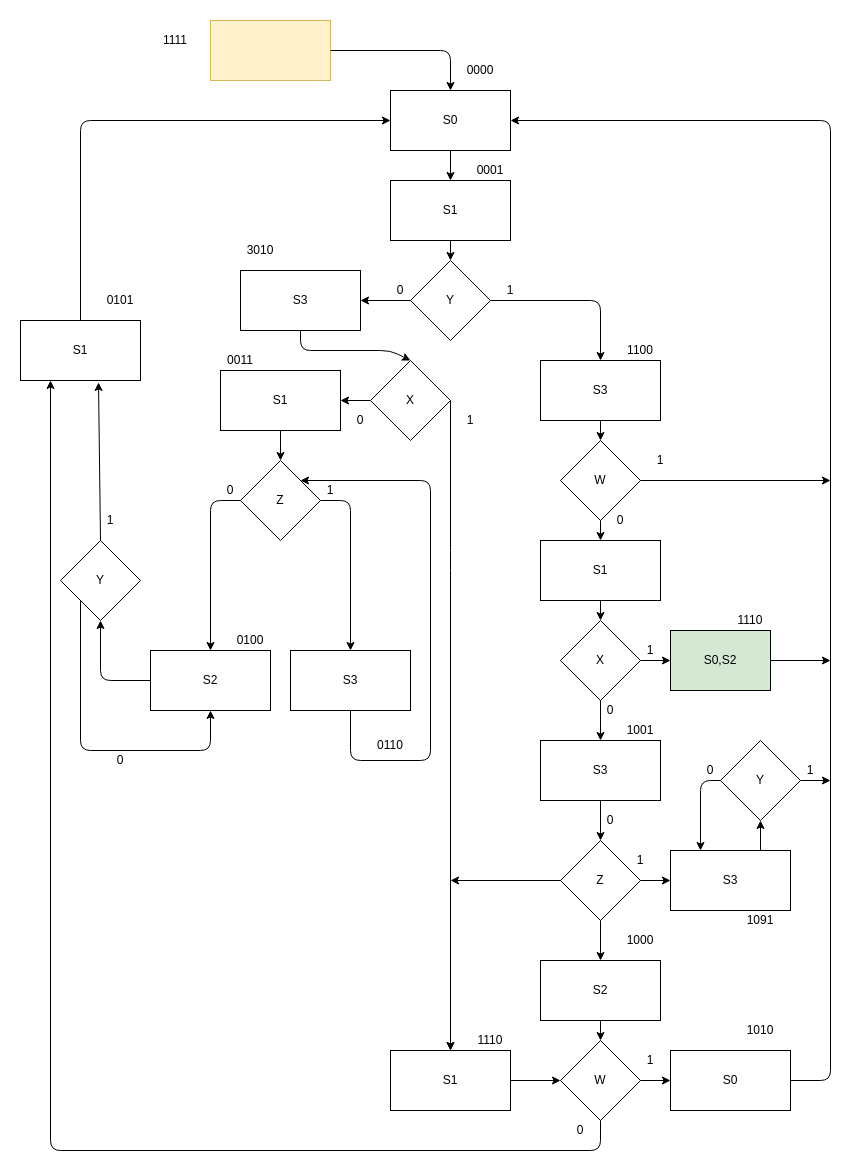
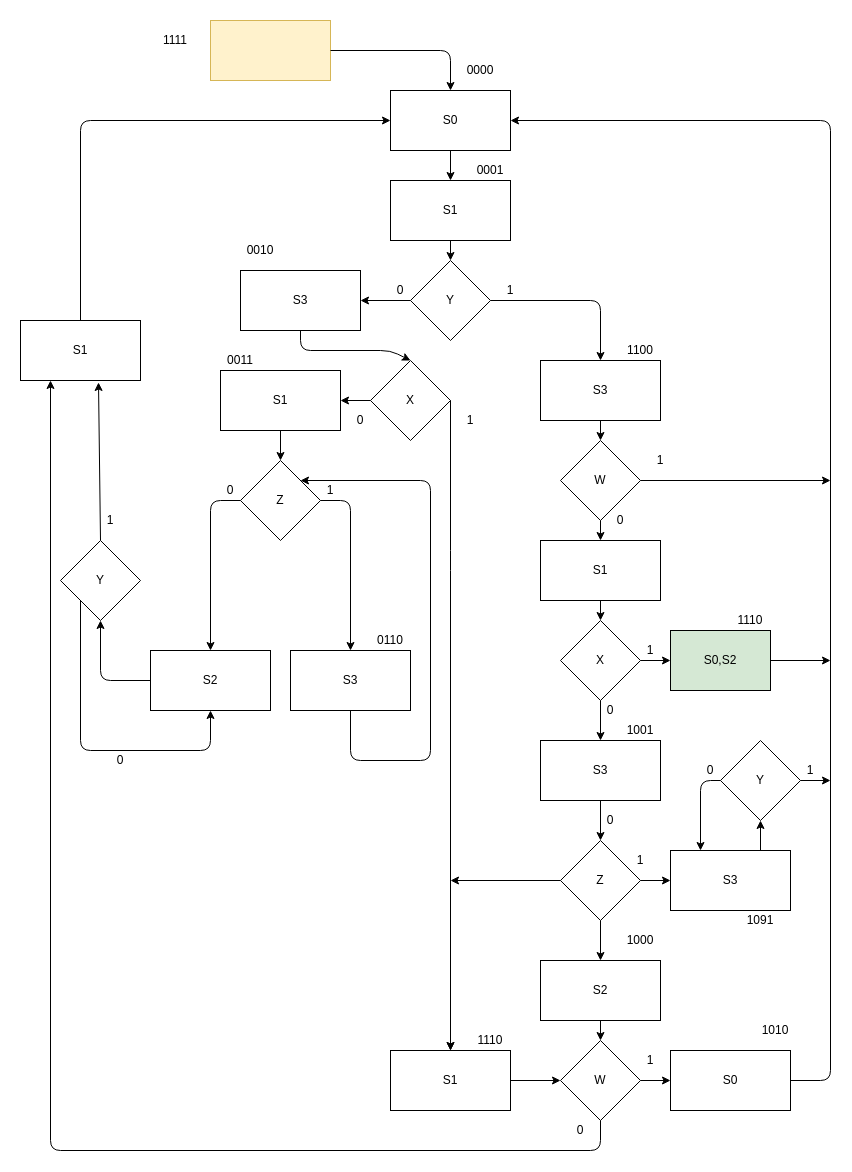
(261, 251) -> (261, 251)
(121, 301) -> none
(251, 641) -> none
(391, 746) -> (391, 641)
(761, 1031) -> (776, 1031)
